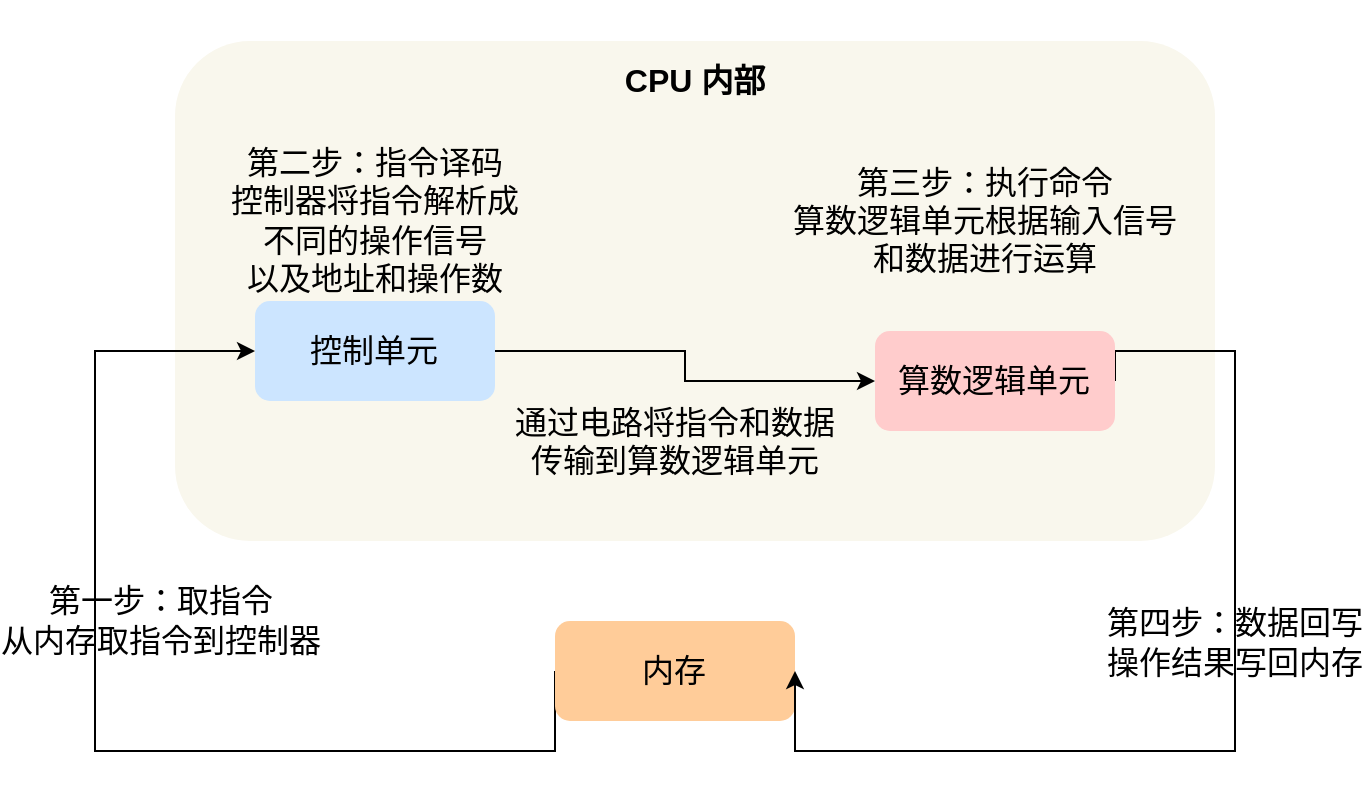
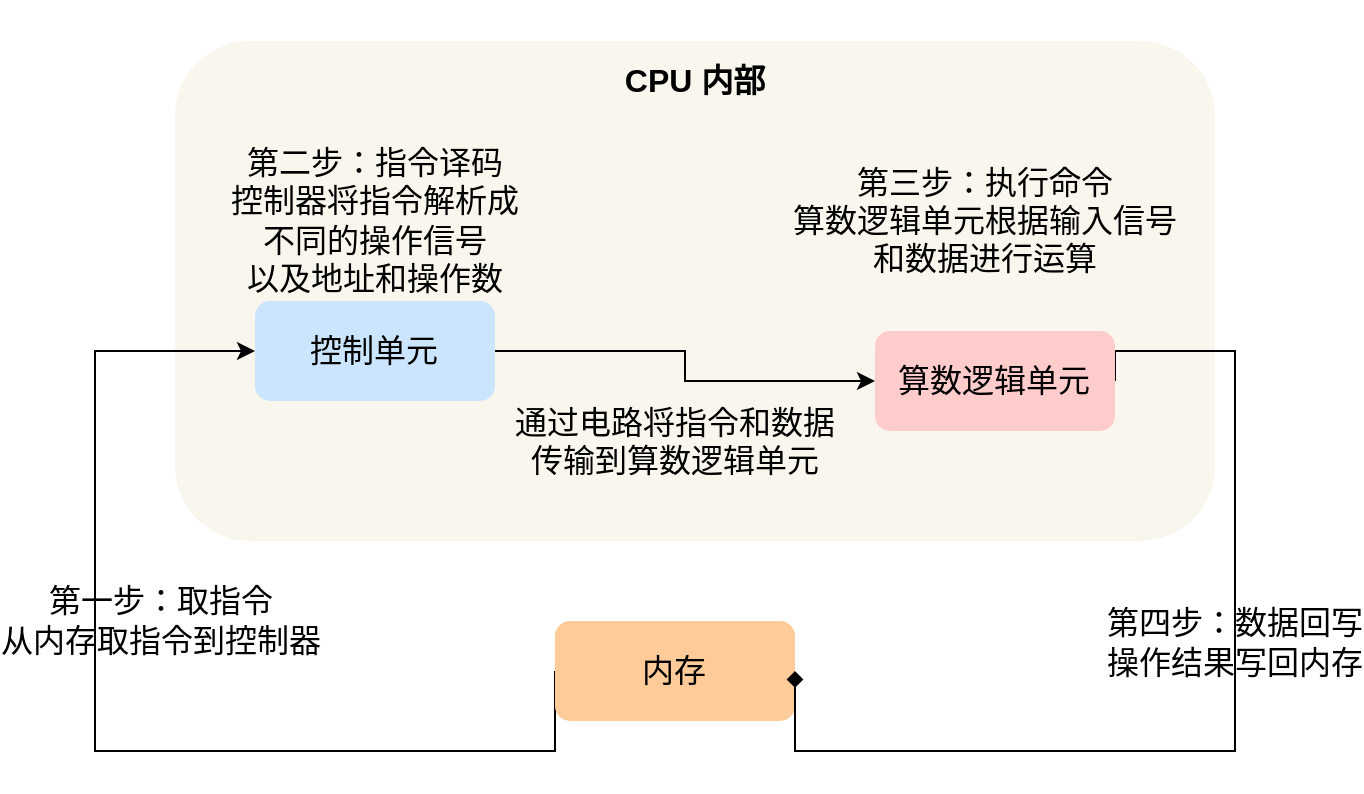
(795, 686) -> (795, 687)
